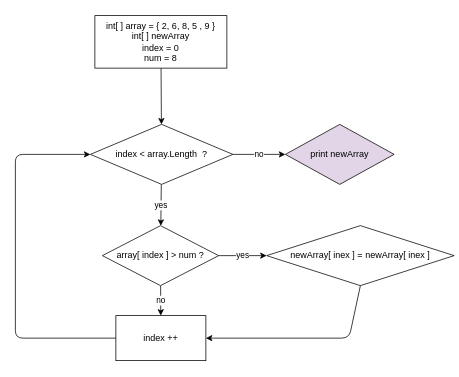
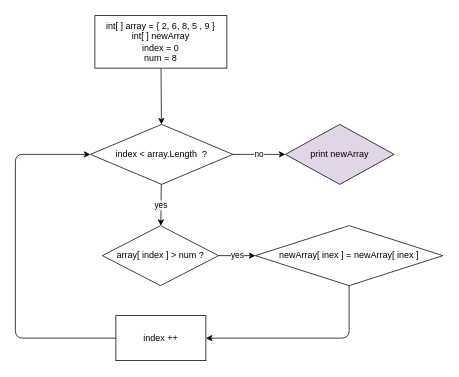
(360, 255) -> (349, 255)
(161, 297) -> none
